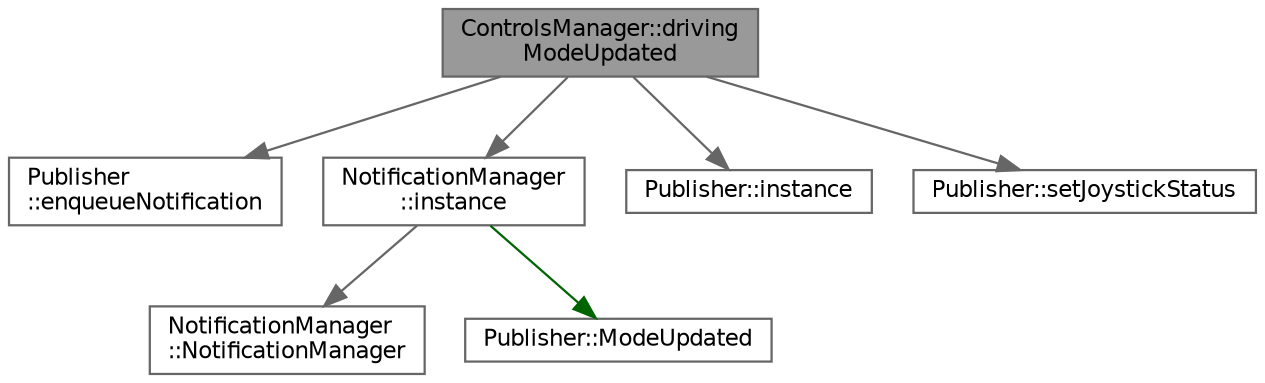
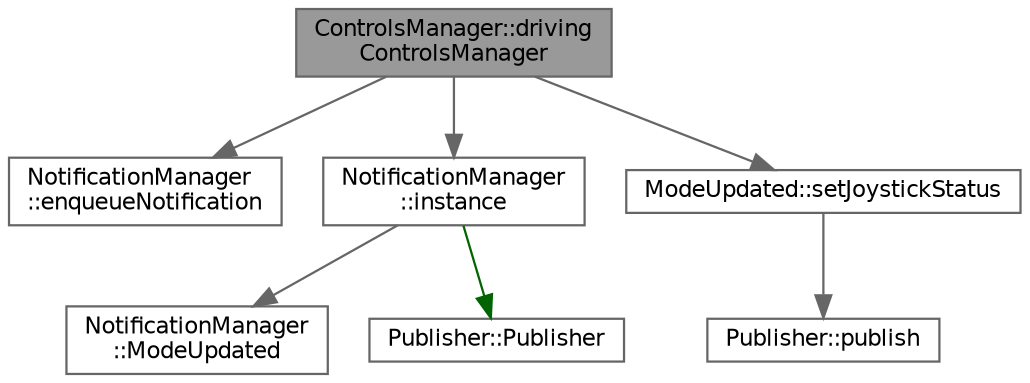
(600, 43) -> (454, 43)
(145, 191) -> (145, 191)
(749, 191) -> none
(1085, 191) -> (823, 191)
(287, 340) -> (197, 340)
(618, 340) -> (497, 340)
none -> (823, 340)
